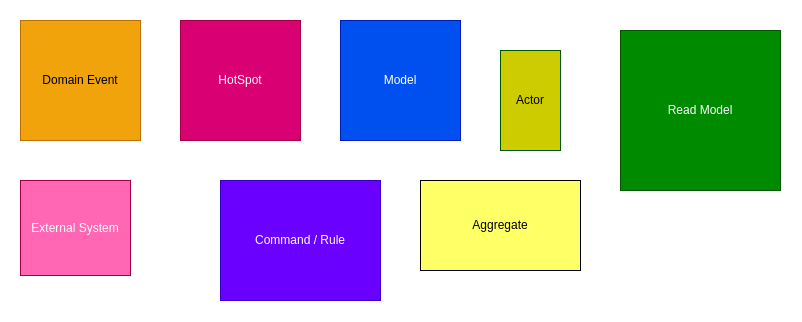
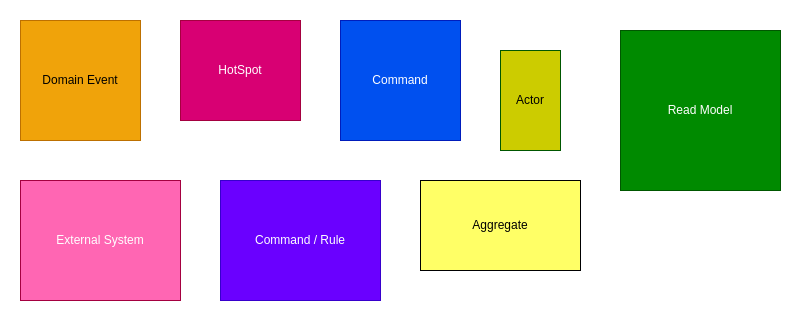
(241, 81) -> (241, 71)
(401, 81) -> (401, 81)
(76, 228) -> (101, 241)
